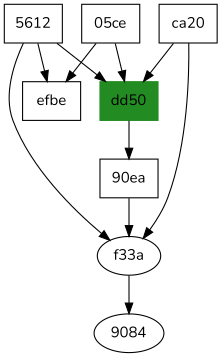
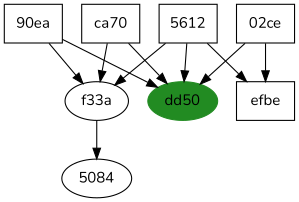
(111, 24) -> (266, 24)
(188, 24) -> (111, 24)
(129, 101) -> (183, 101)
(129, 134) -> (112, 64)
(129, 333) -> (97, 178)
